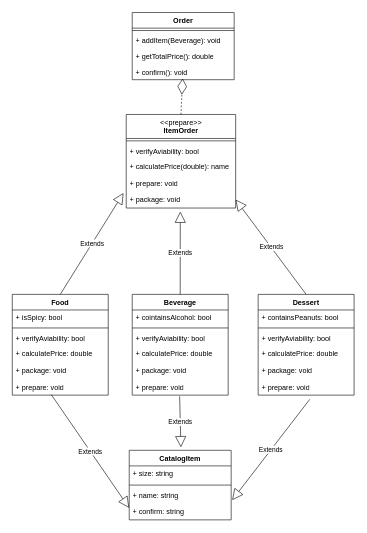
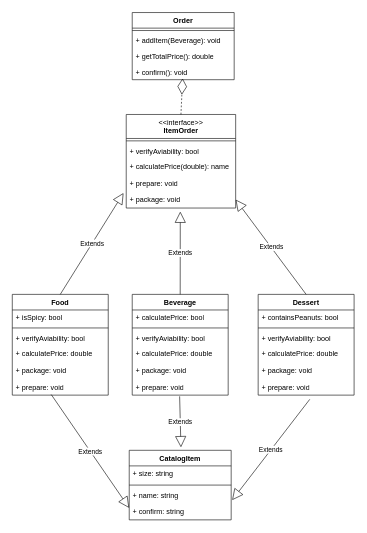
(181, 127) -> (181, 127)
(177, 318) -> (174, 318)
